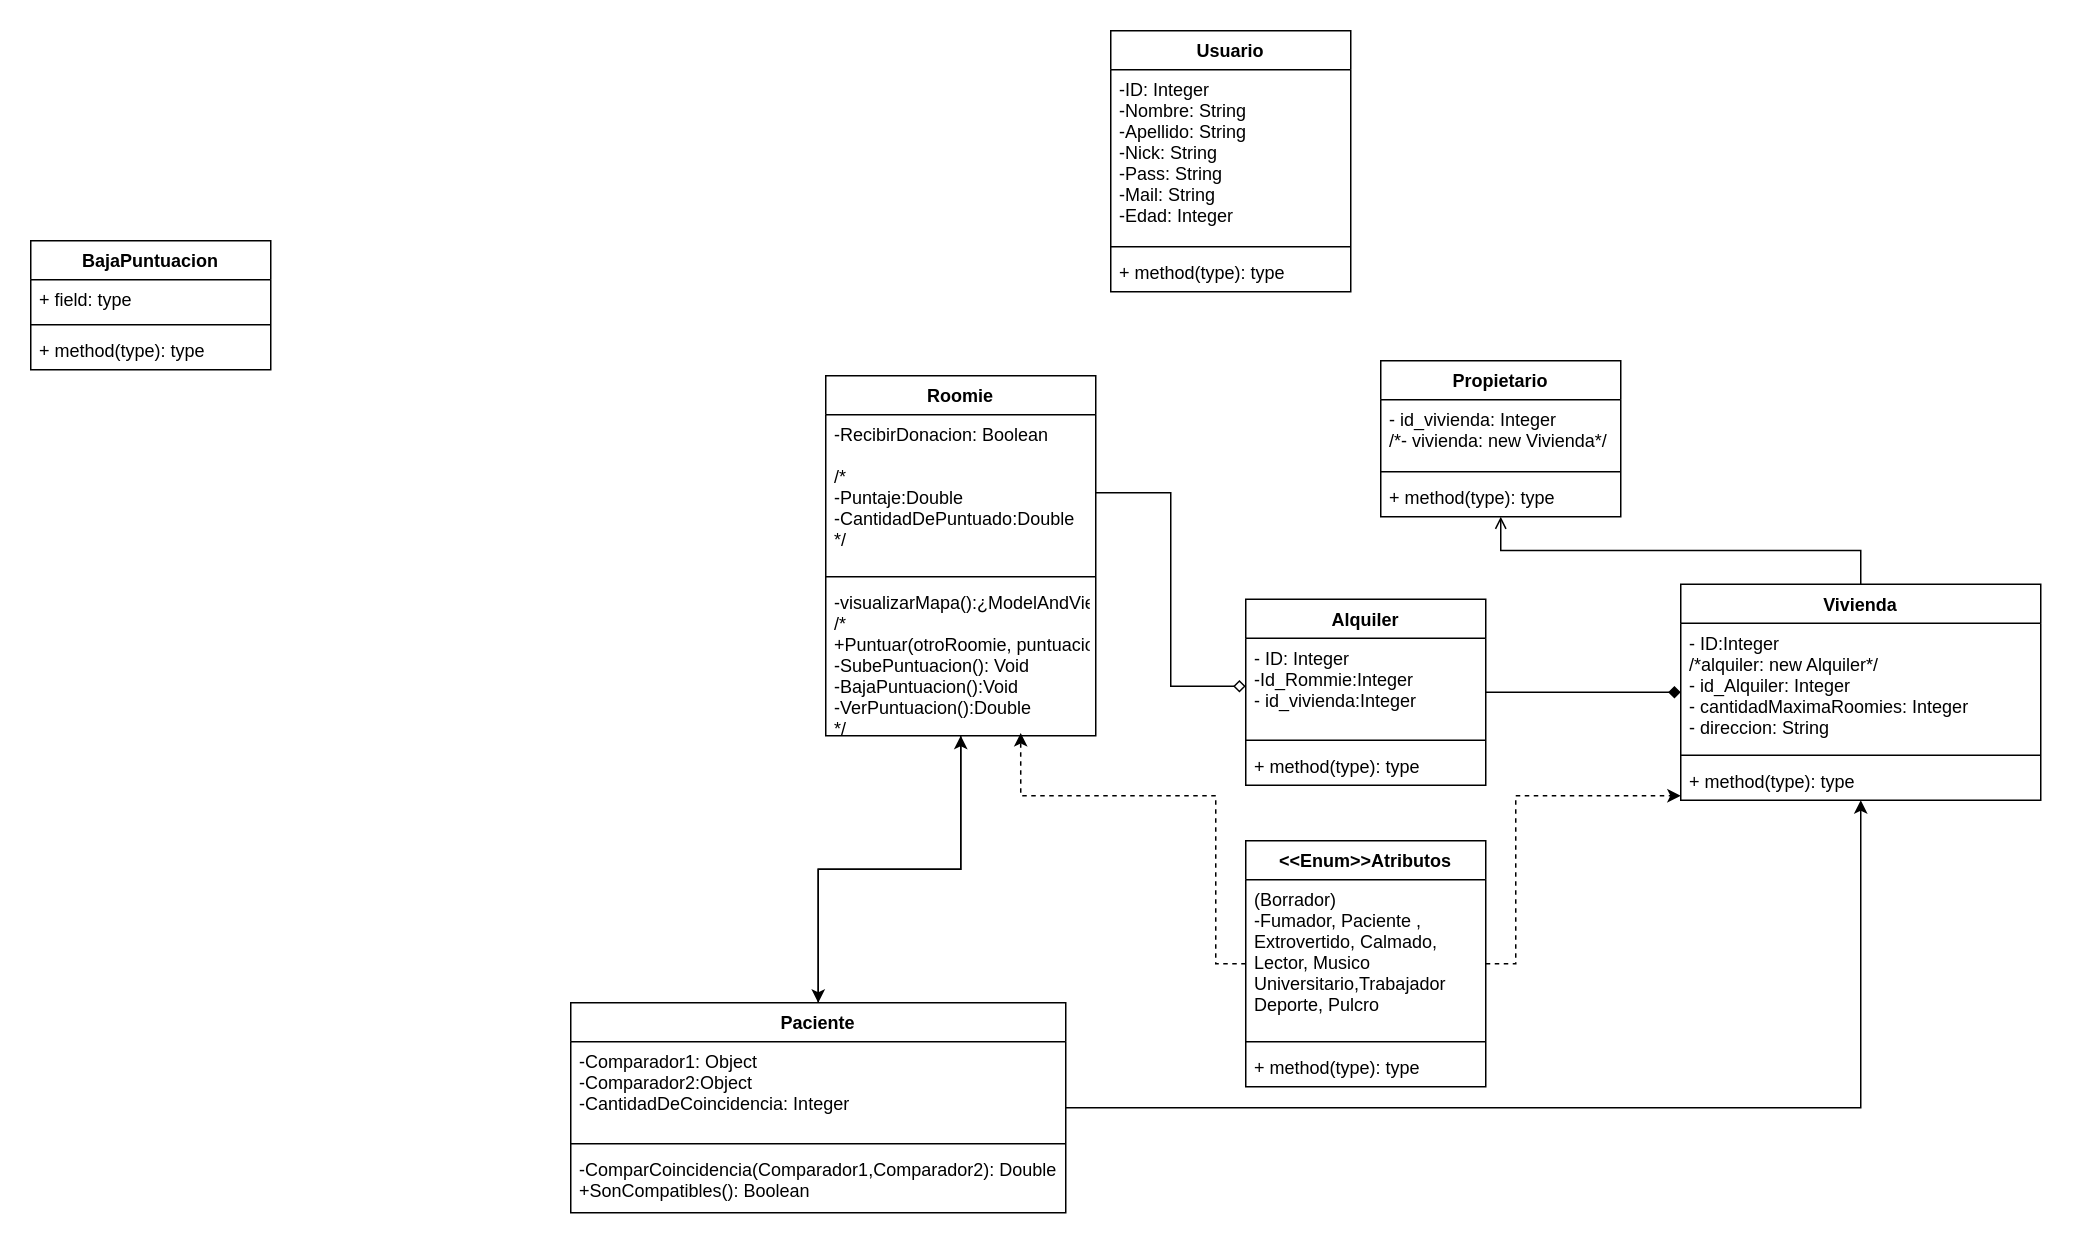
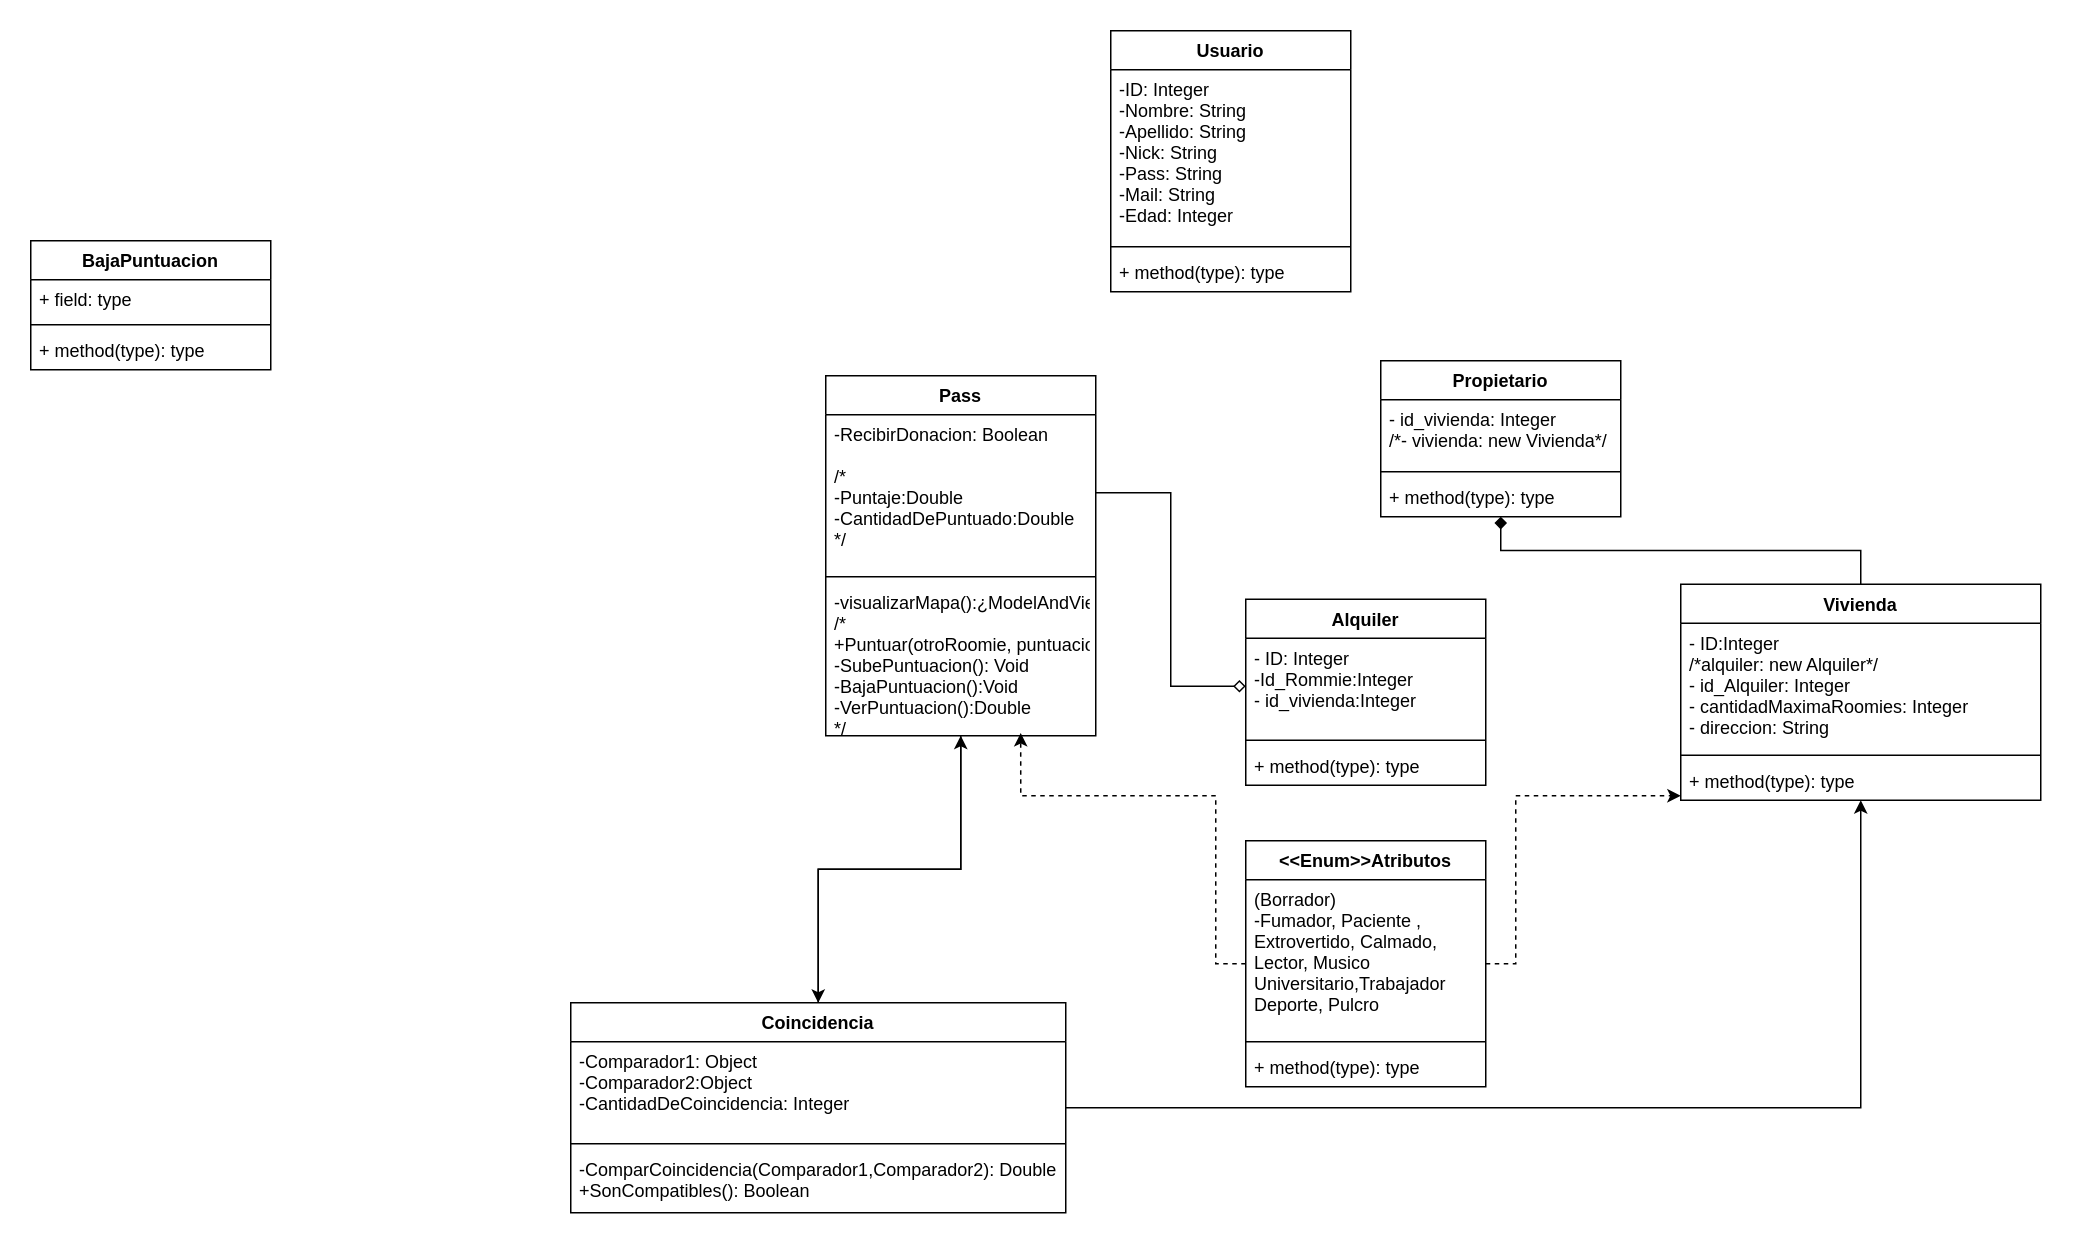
(960, 396) -> (960, 396)
(1501, 525) -> (1501, 529)
(1578, 692) -> none
(818, 1023) -> (818, 1023)
